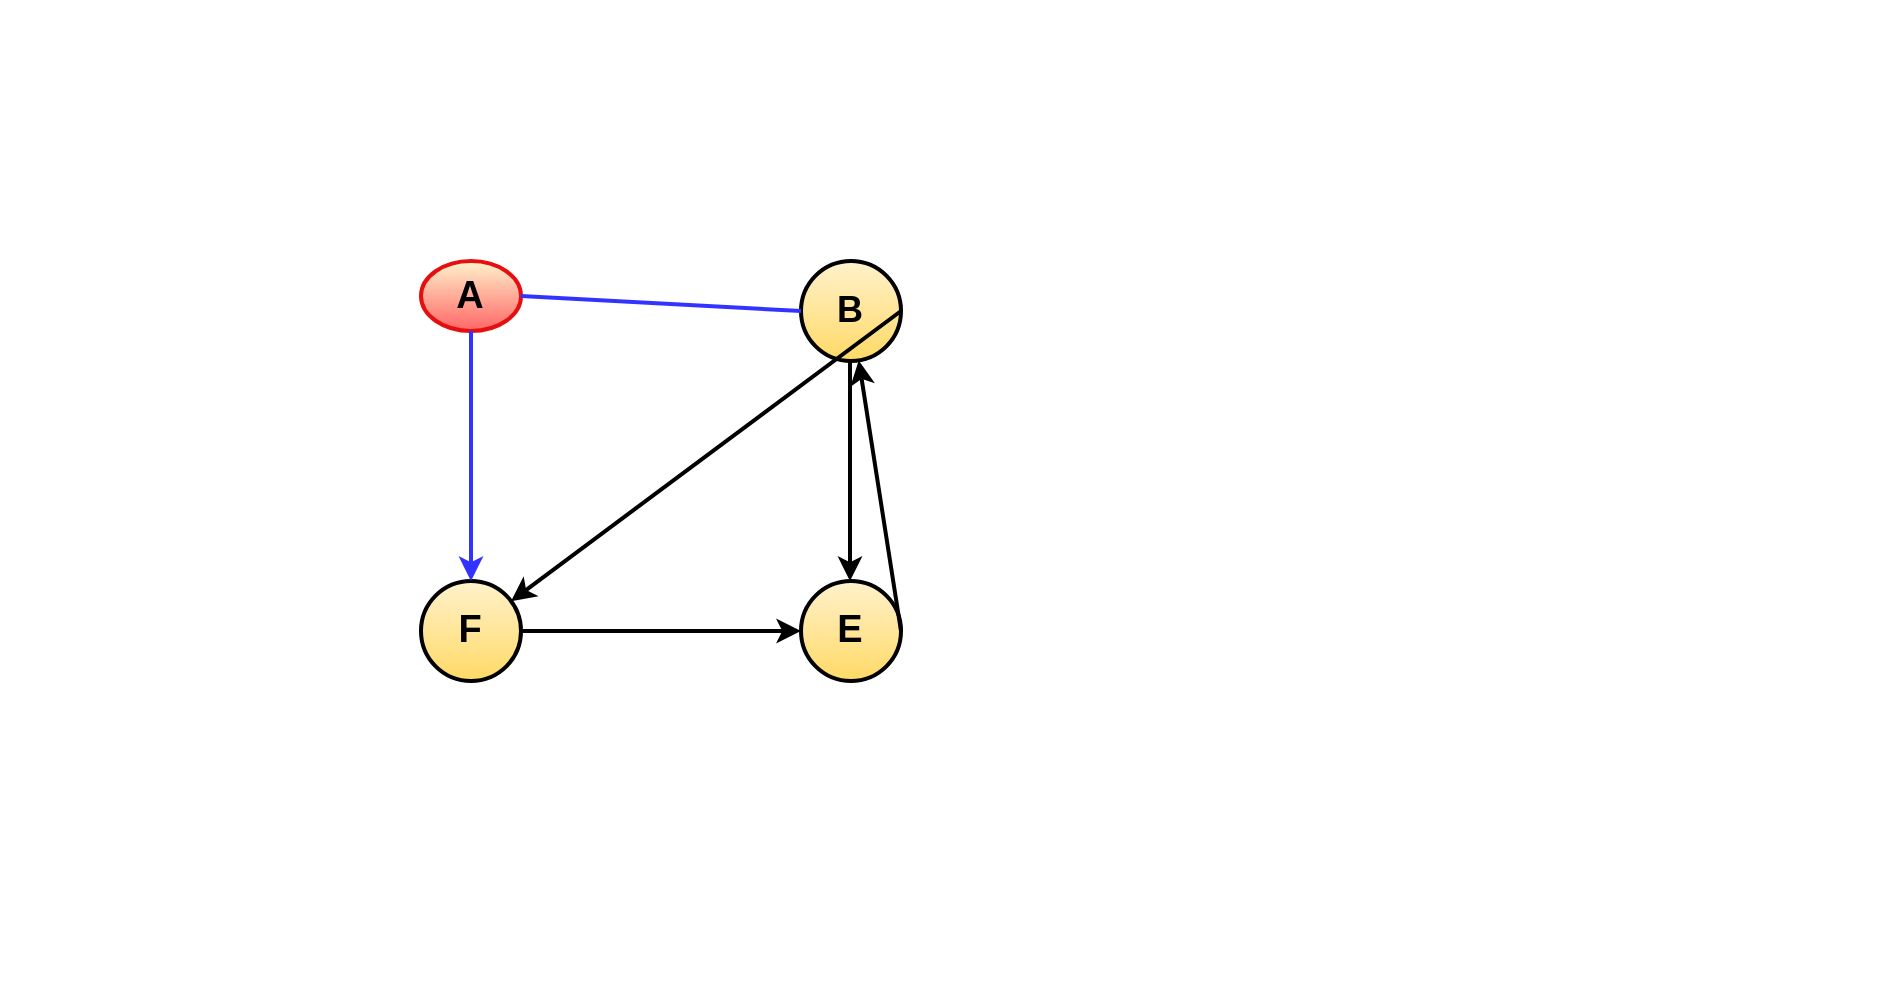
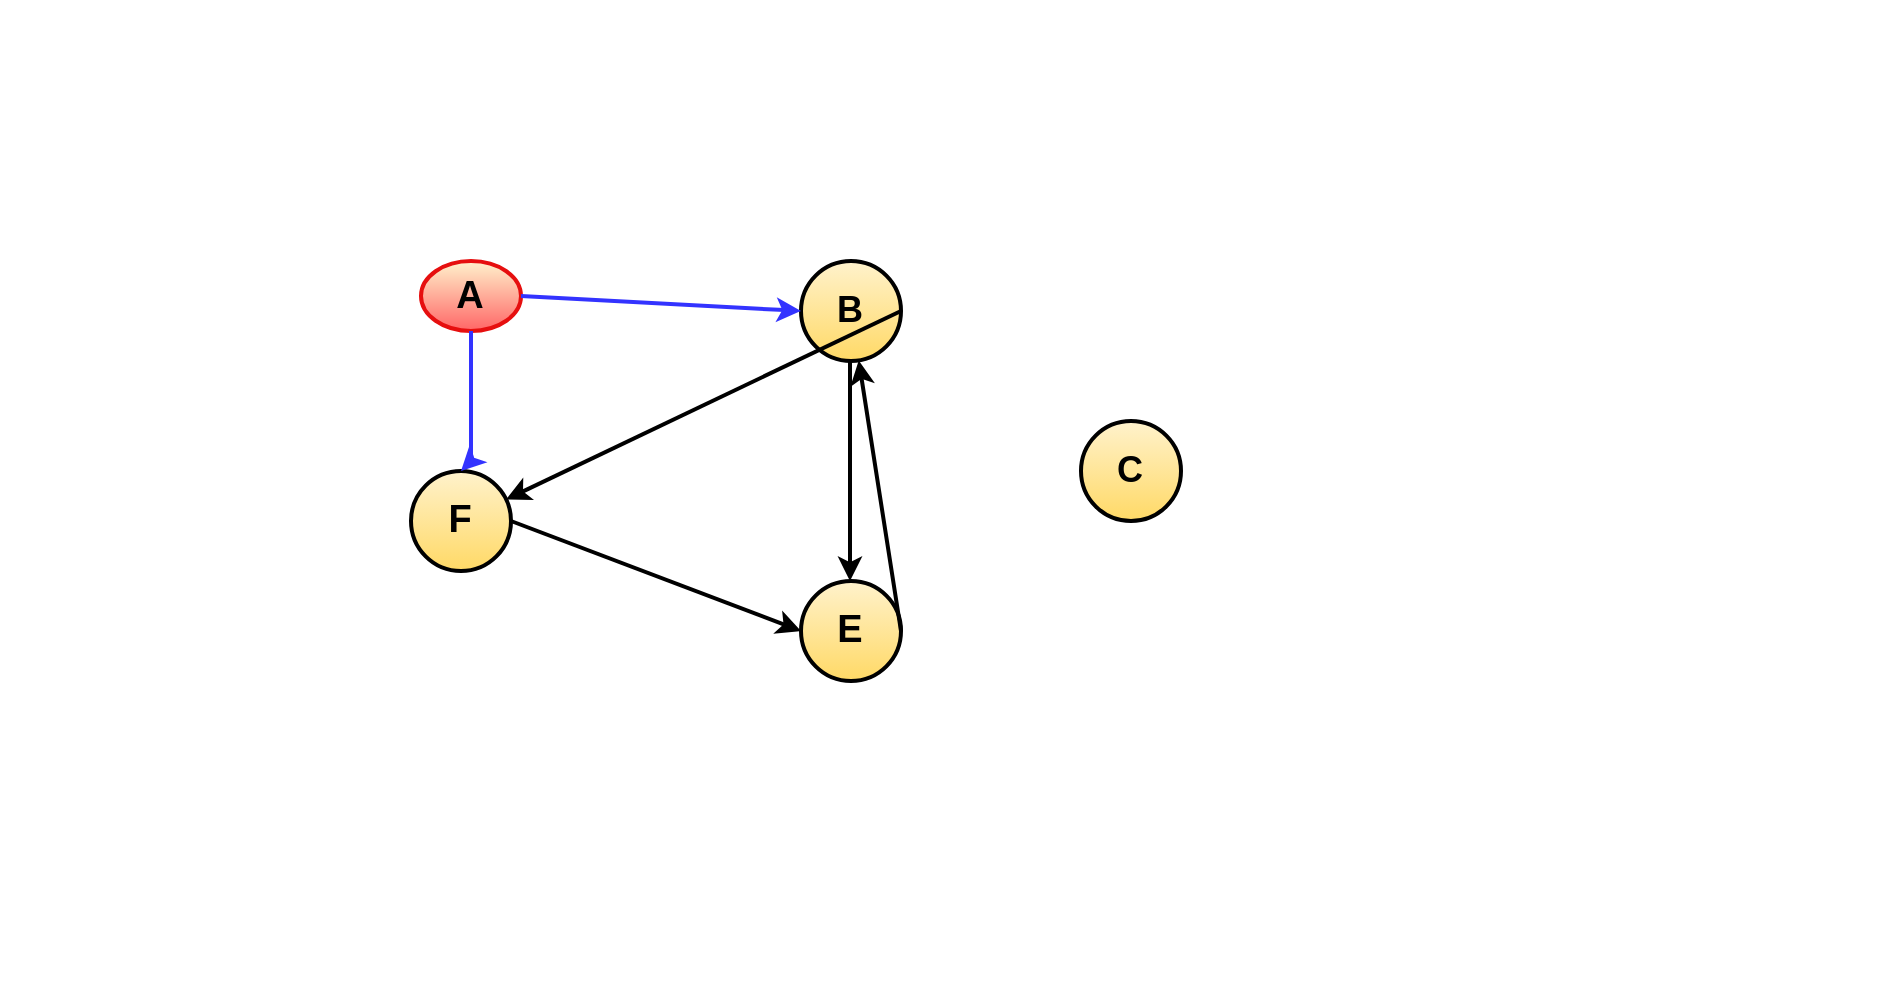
(790, 310) -> (782, 310)
none -> (1131, 471)
(471, 631) -> (461, 521)
